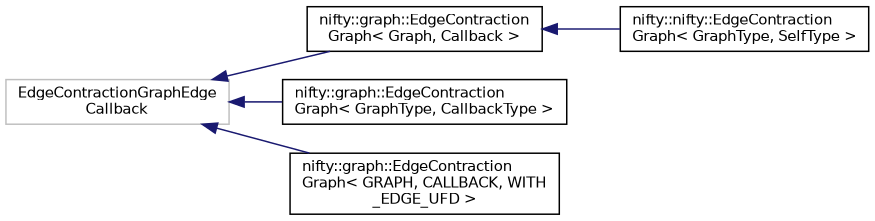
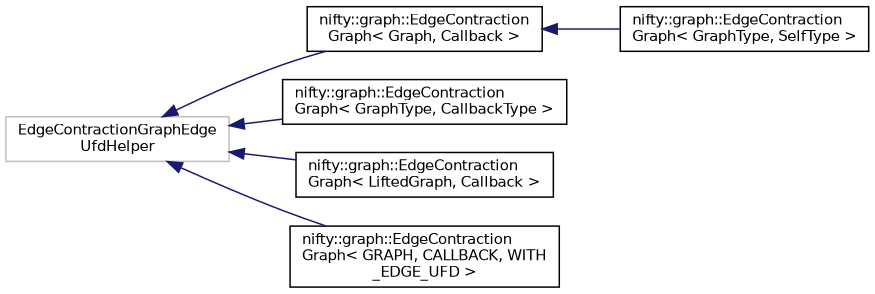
(744, 29) -> (744, 29)
(118, 102) -> (118, 139)
none -> (425, 175)
